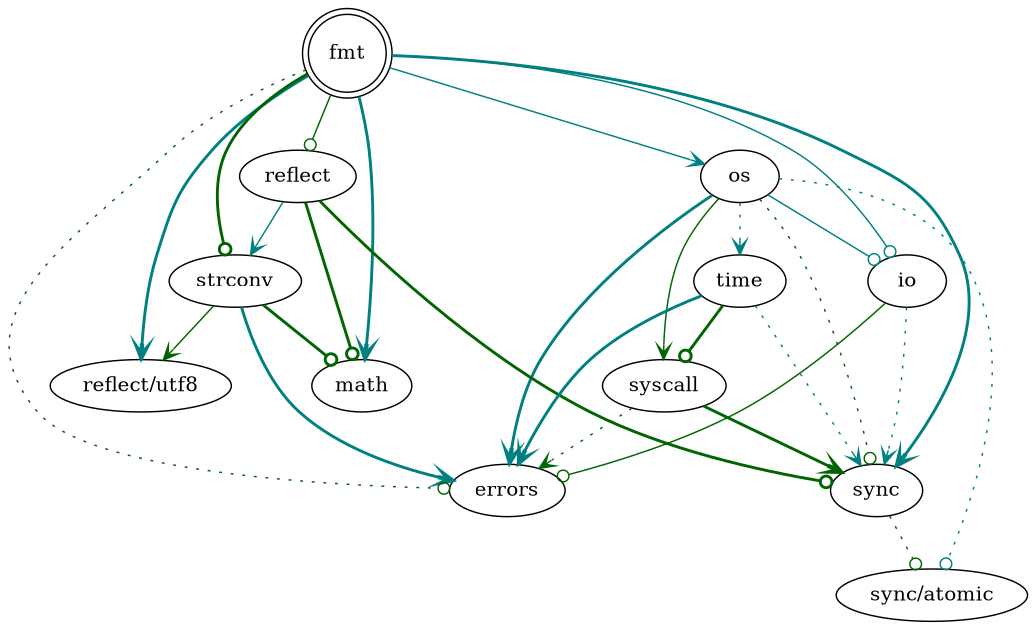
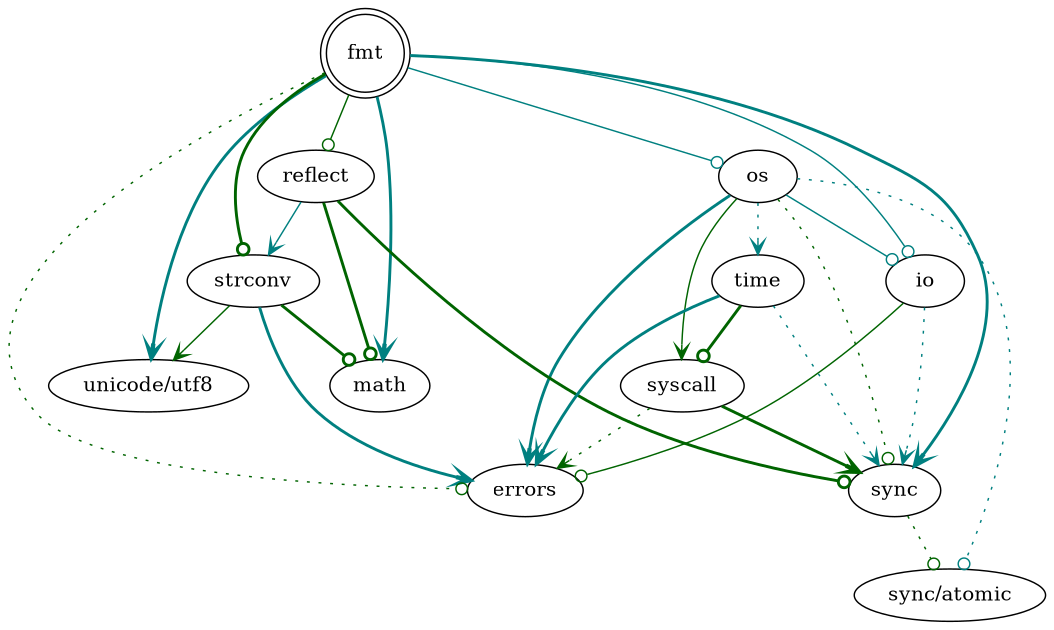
(540, 114) -> (560, 114)
(141, 386) -> (149, 386)
